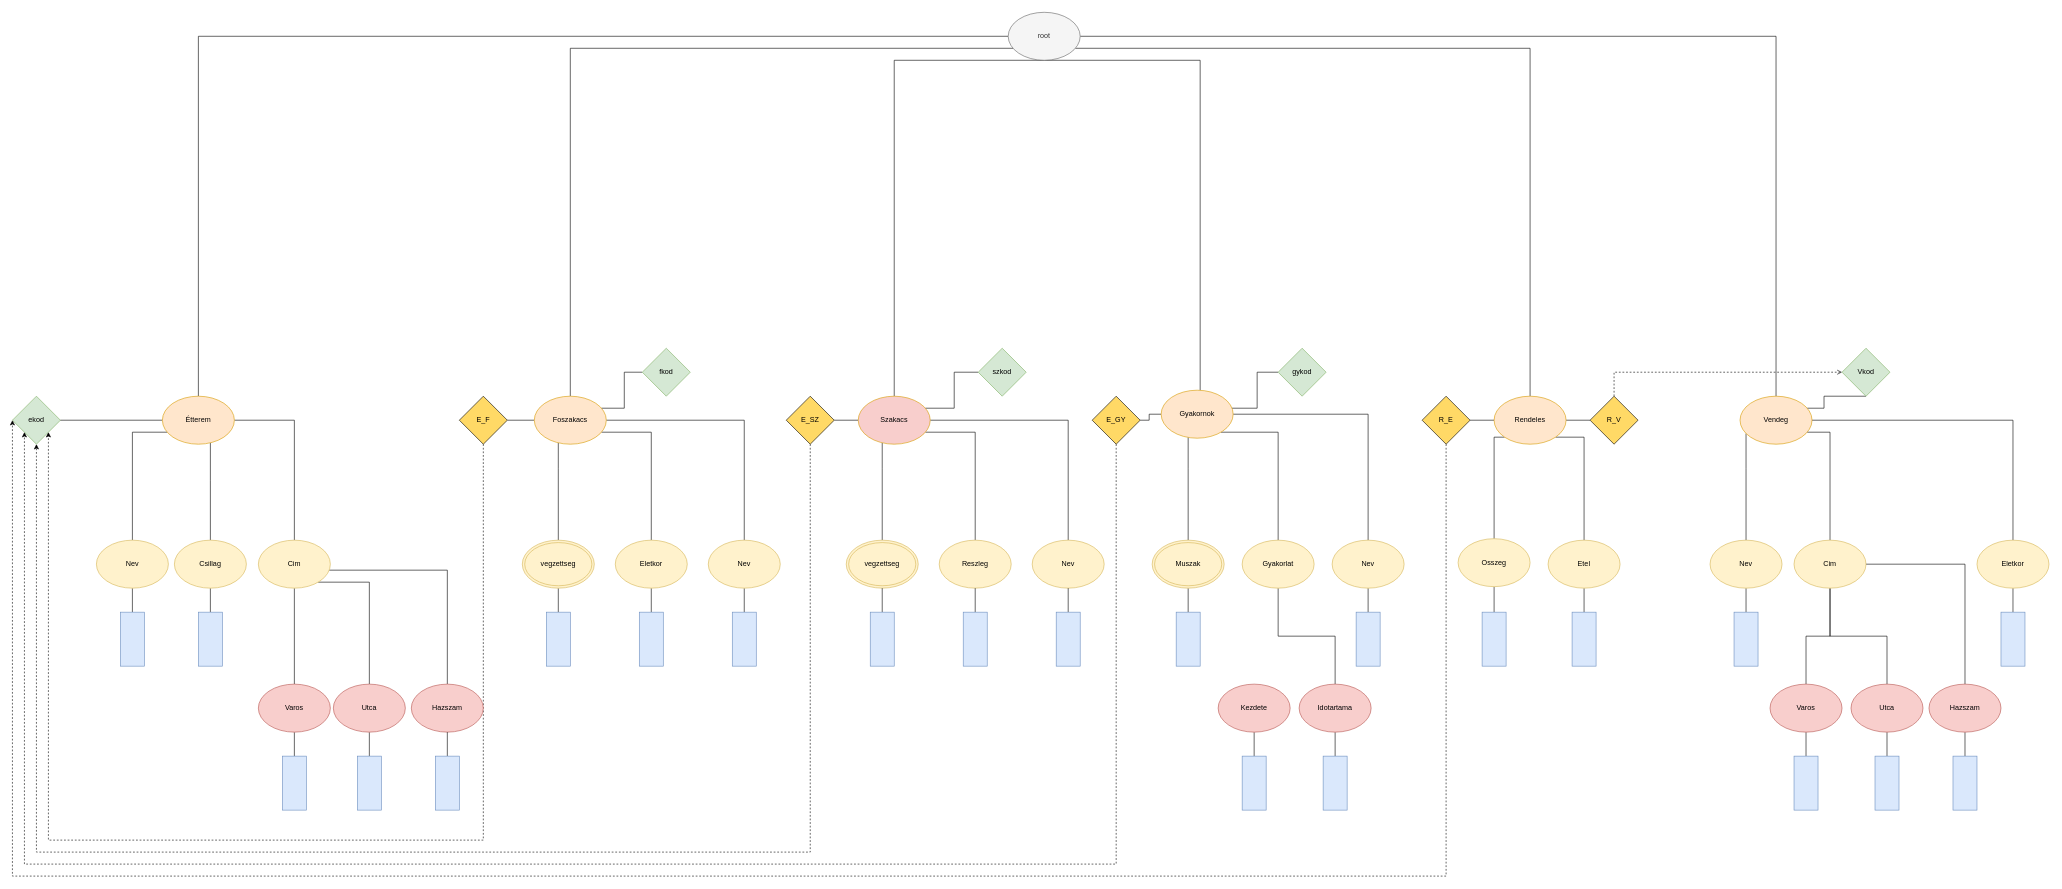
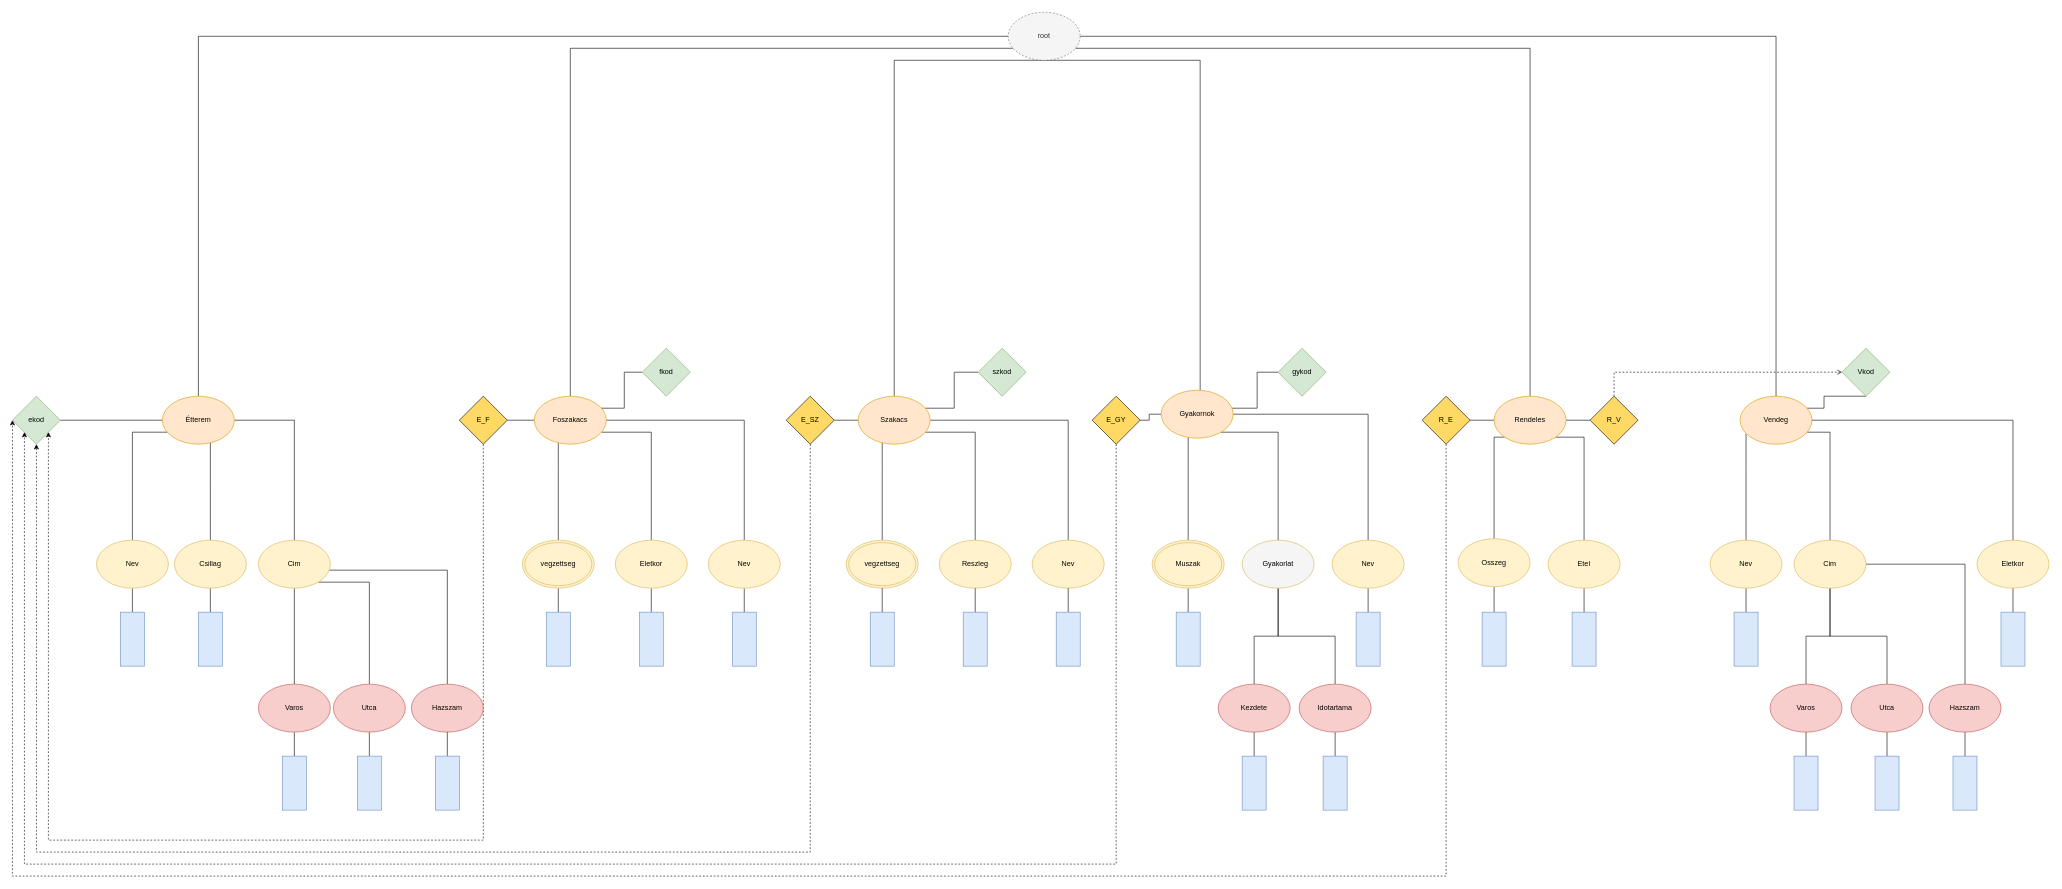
(1044, 36) -> (1044, 36)
(894, 420) -> (894, 420)
(1278, 564) -> (1278, 564)
none -> (1254, 649)
